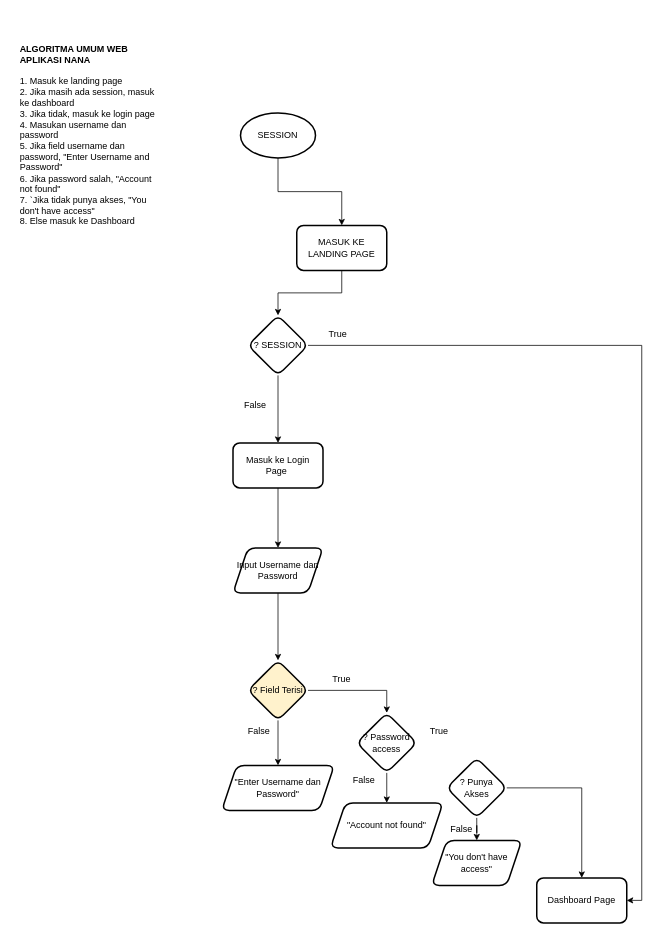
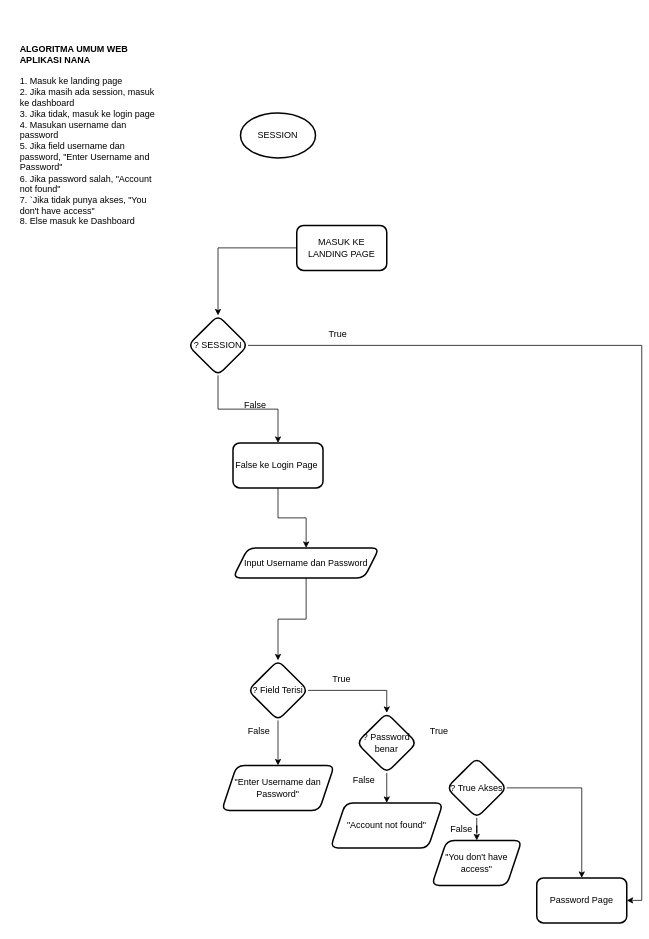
(322, 192) -> none
(278, 345) -> (218, 345)
(278, 465) -> (278, 465)
(278, 570) -> (306, 563)
(278, 690) -> (278, 690)
(387, 743) -> (387, 743)
(477, 788) -> (477, 788)
(582, 900) -> (582, 900)
